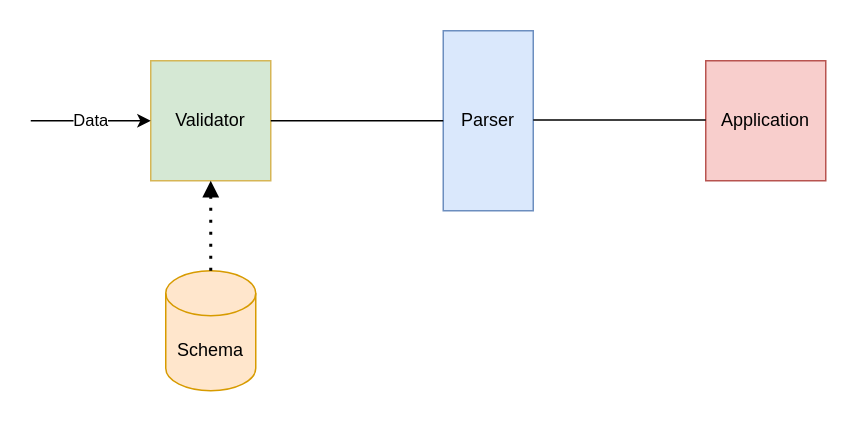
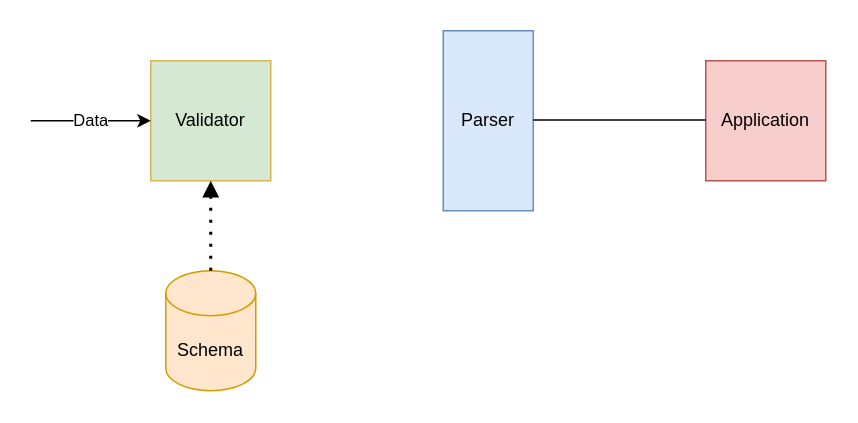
(357, 121) -> none
